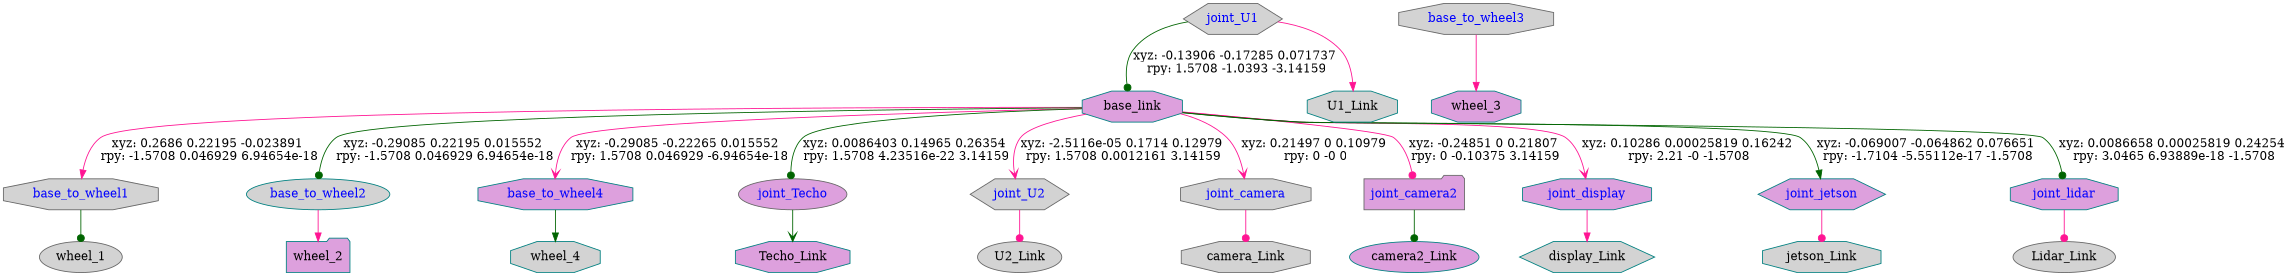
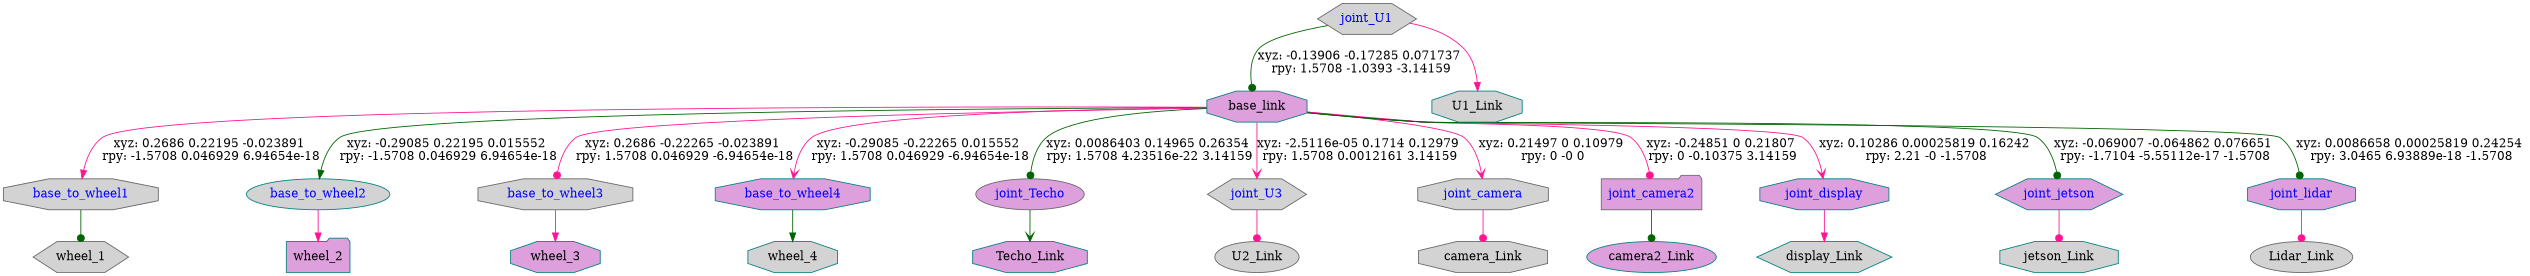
(650, 115) -> (685, 114)
none -> (871, 116)
(1511, 124) -> (1693, 123)
(1020, 194) -> (1257, 194)
(81, 257) -> (81, 257)
